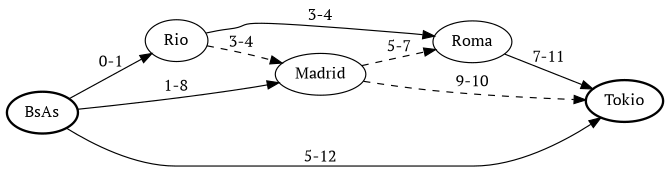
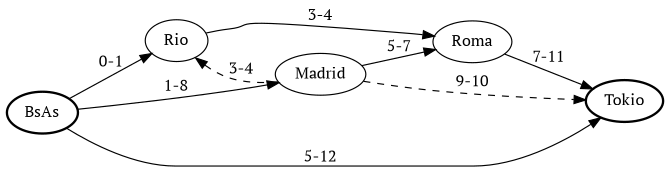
(239, 52) -> (240, 81)
(393, 59) -> (393, 59)
